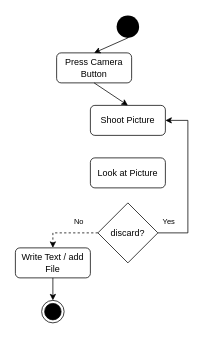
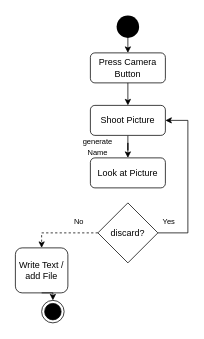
(94, 68) -> (128, 68)
none -> (98, 147)
none -> (128, 147)
(53, 263) -> (42, 270)
